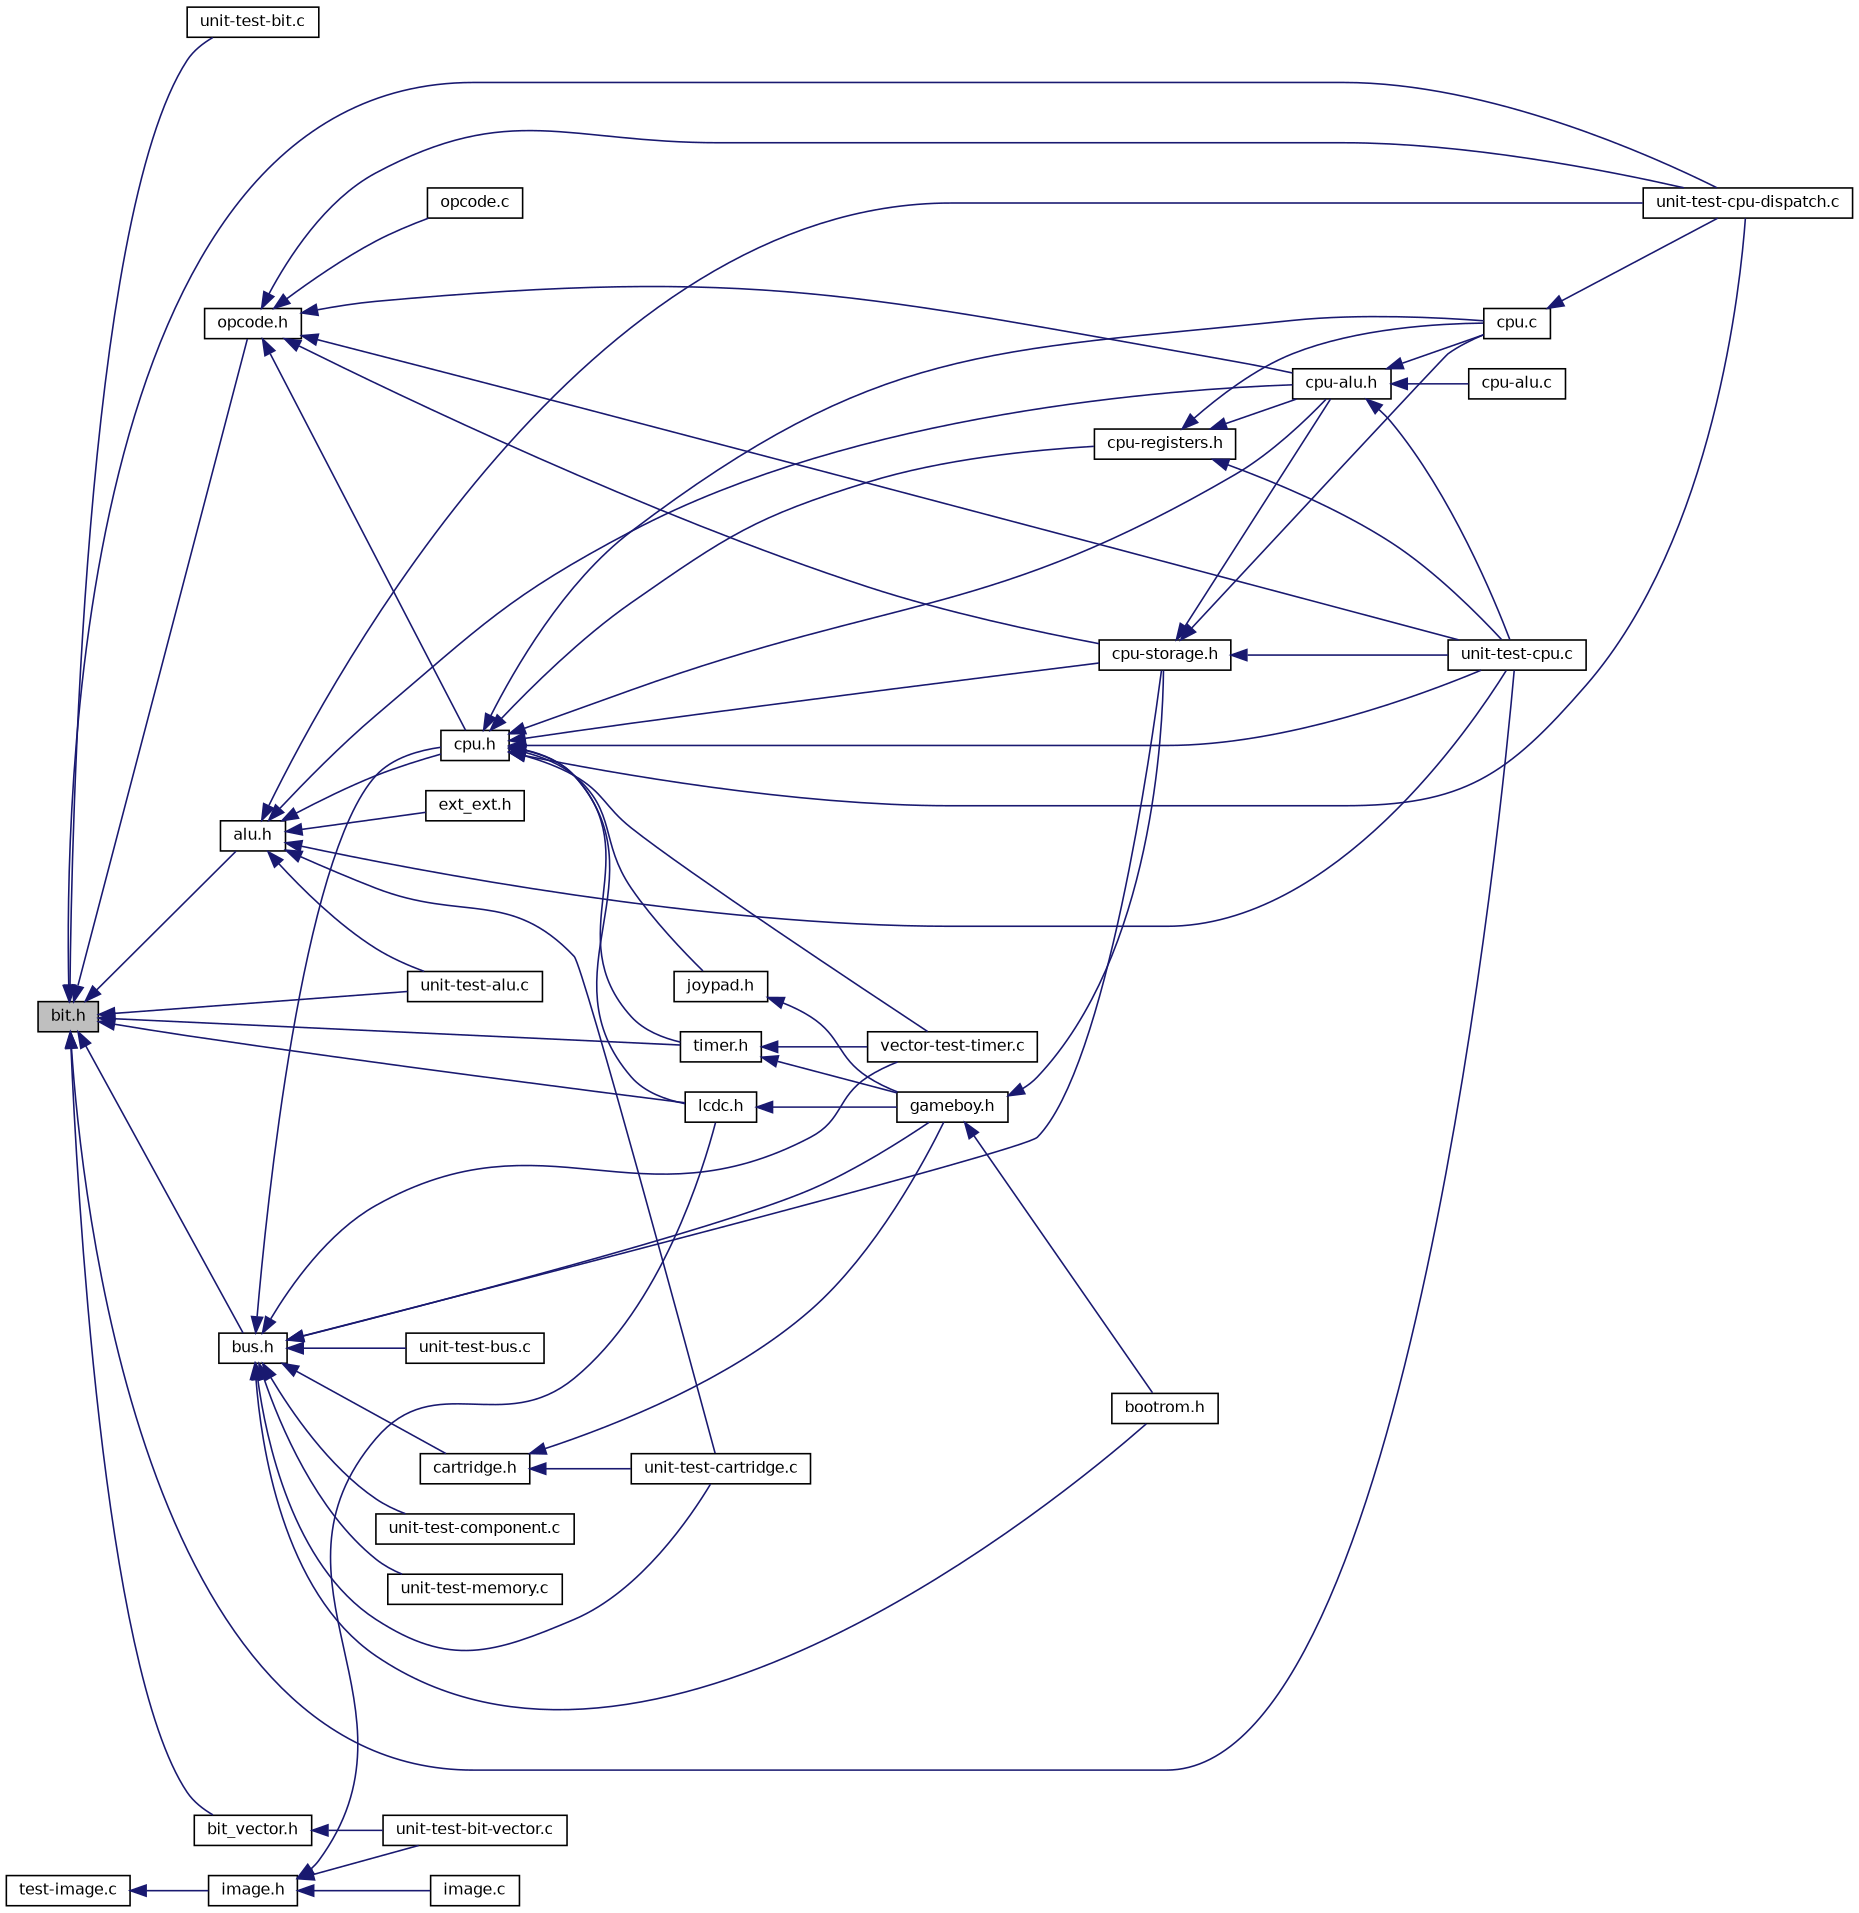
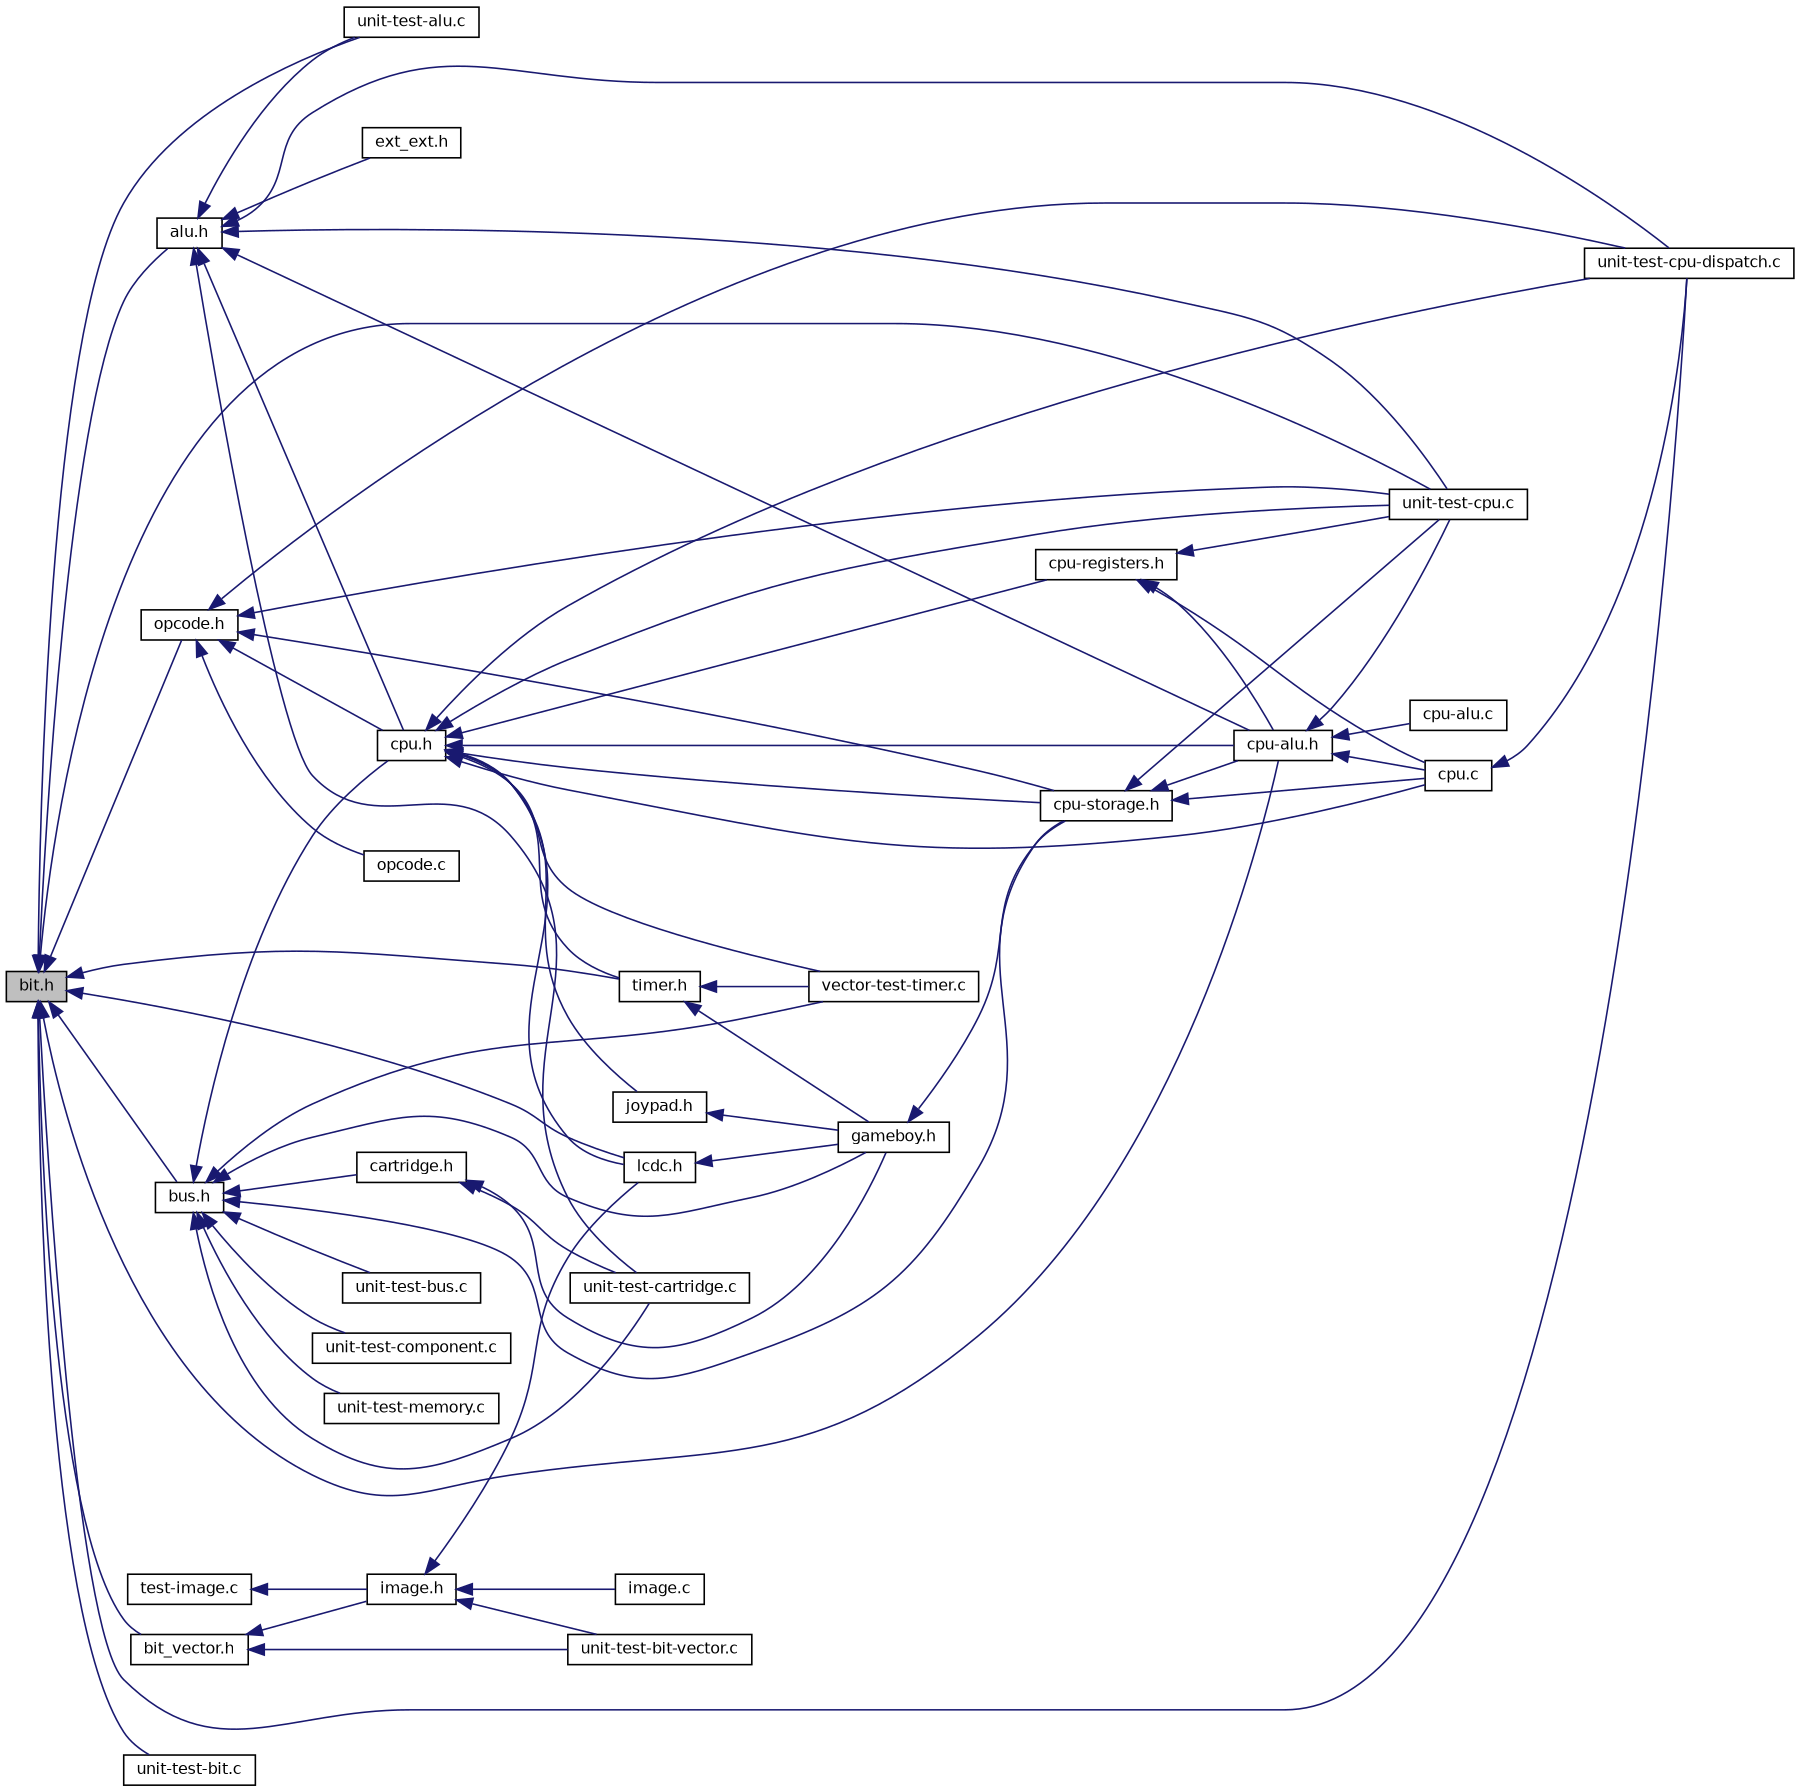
(808, 294) -> (713, 1453)
(1165, 1408) -> none
none -> (314, 1616)
